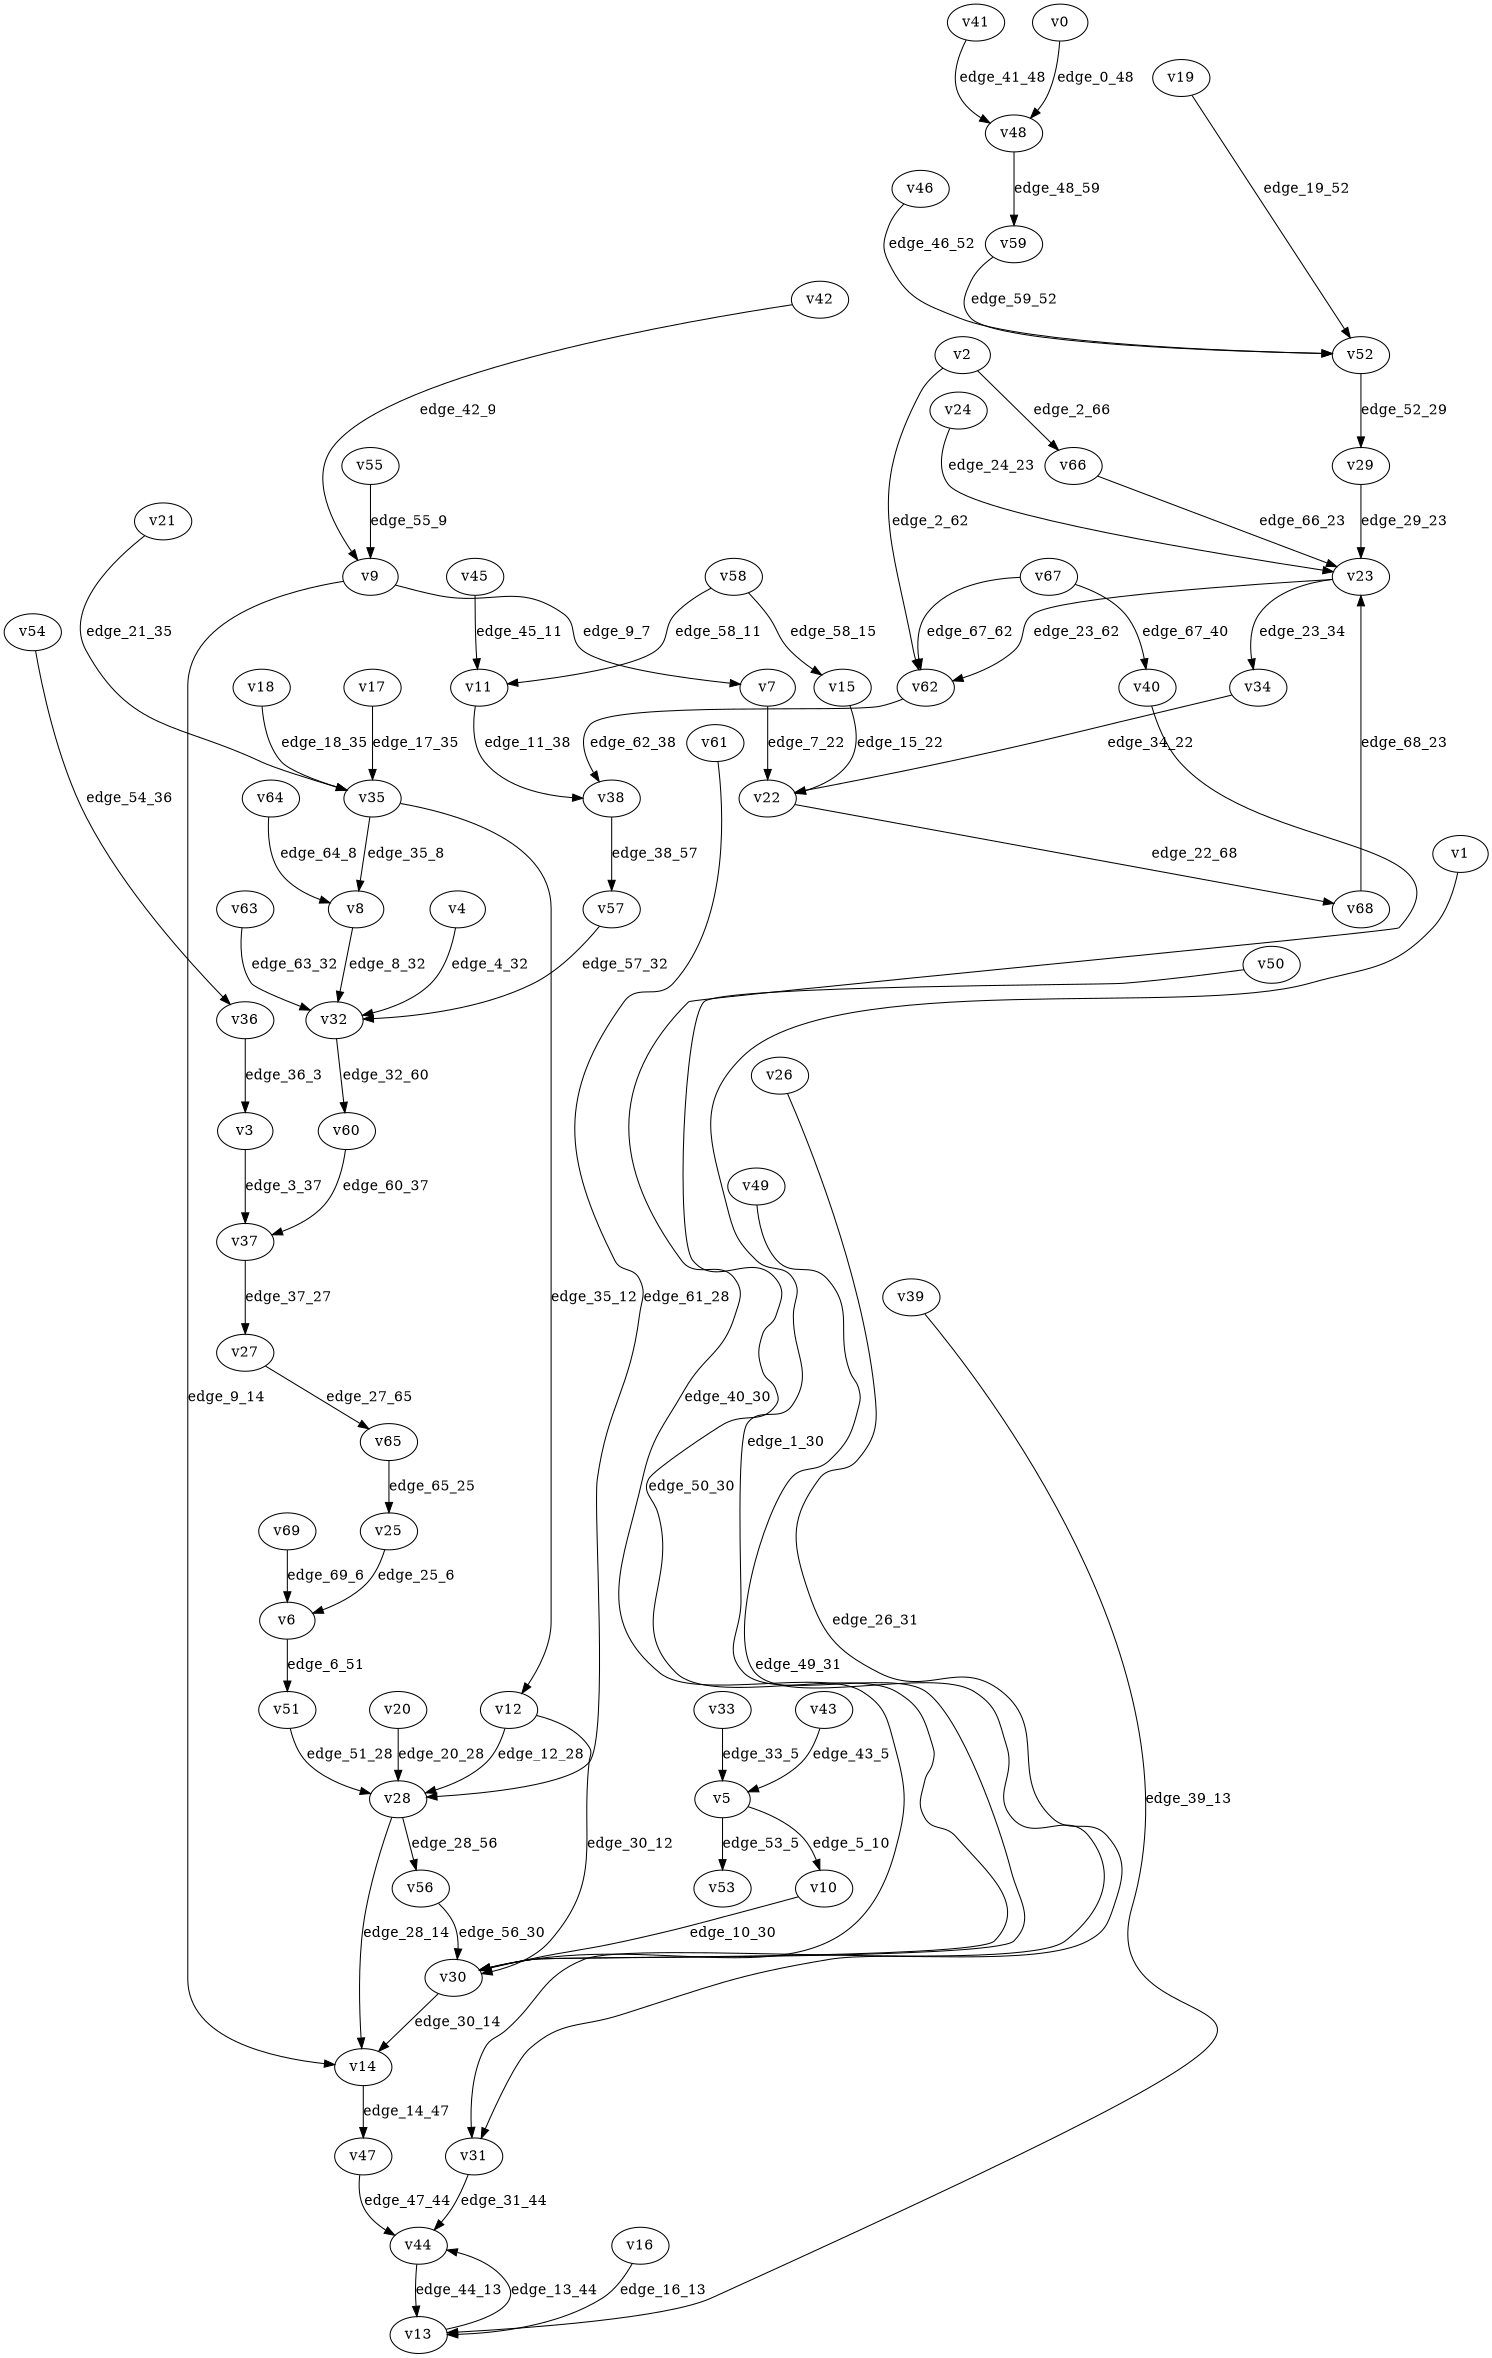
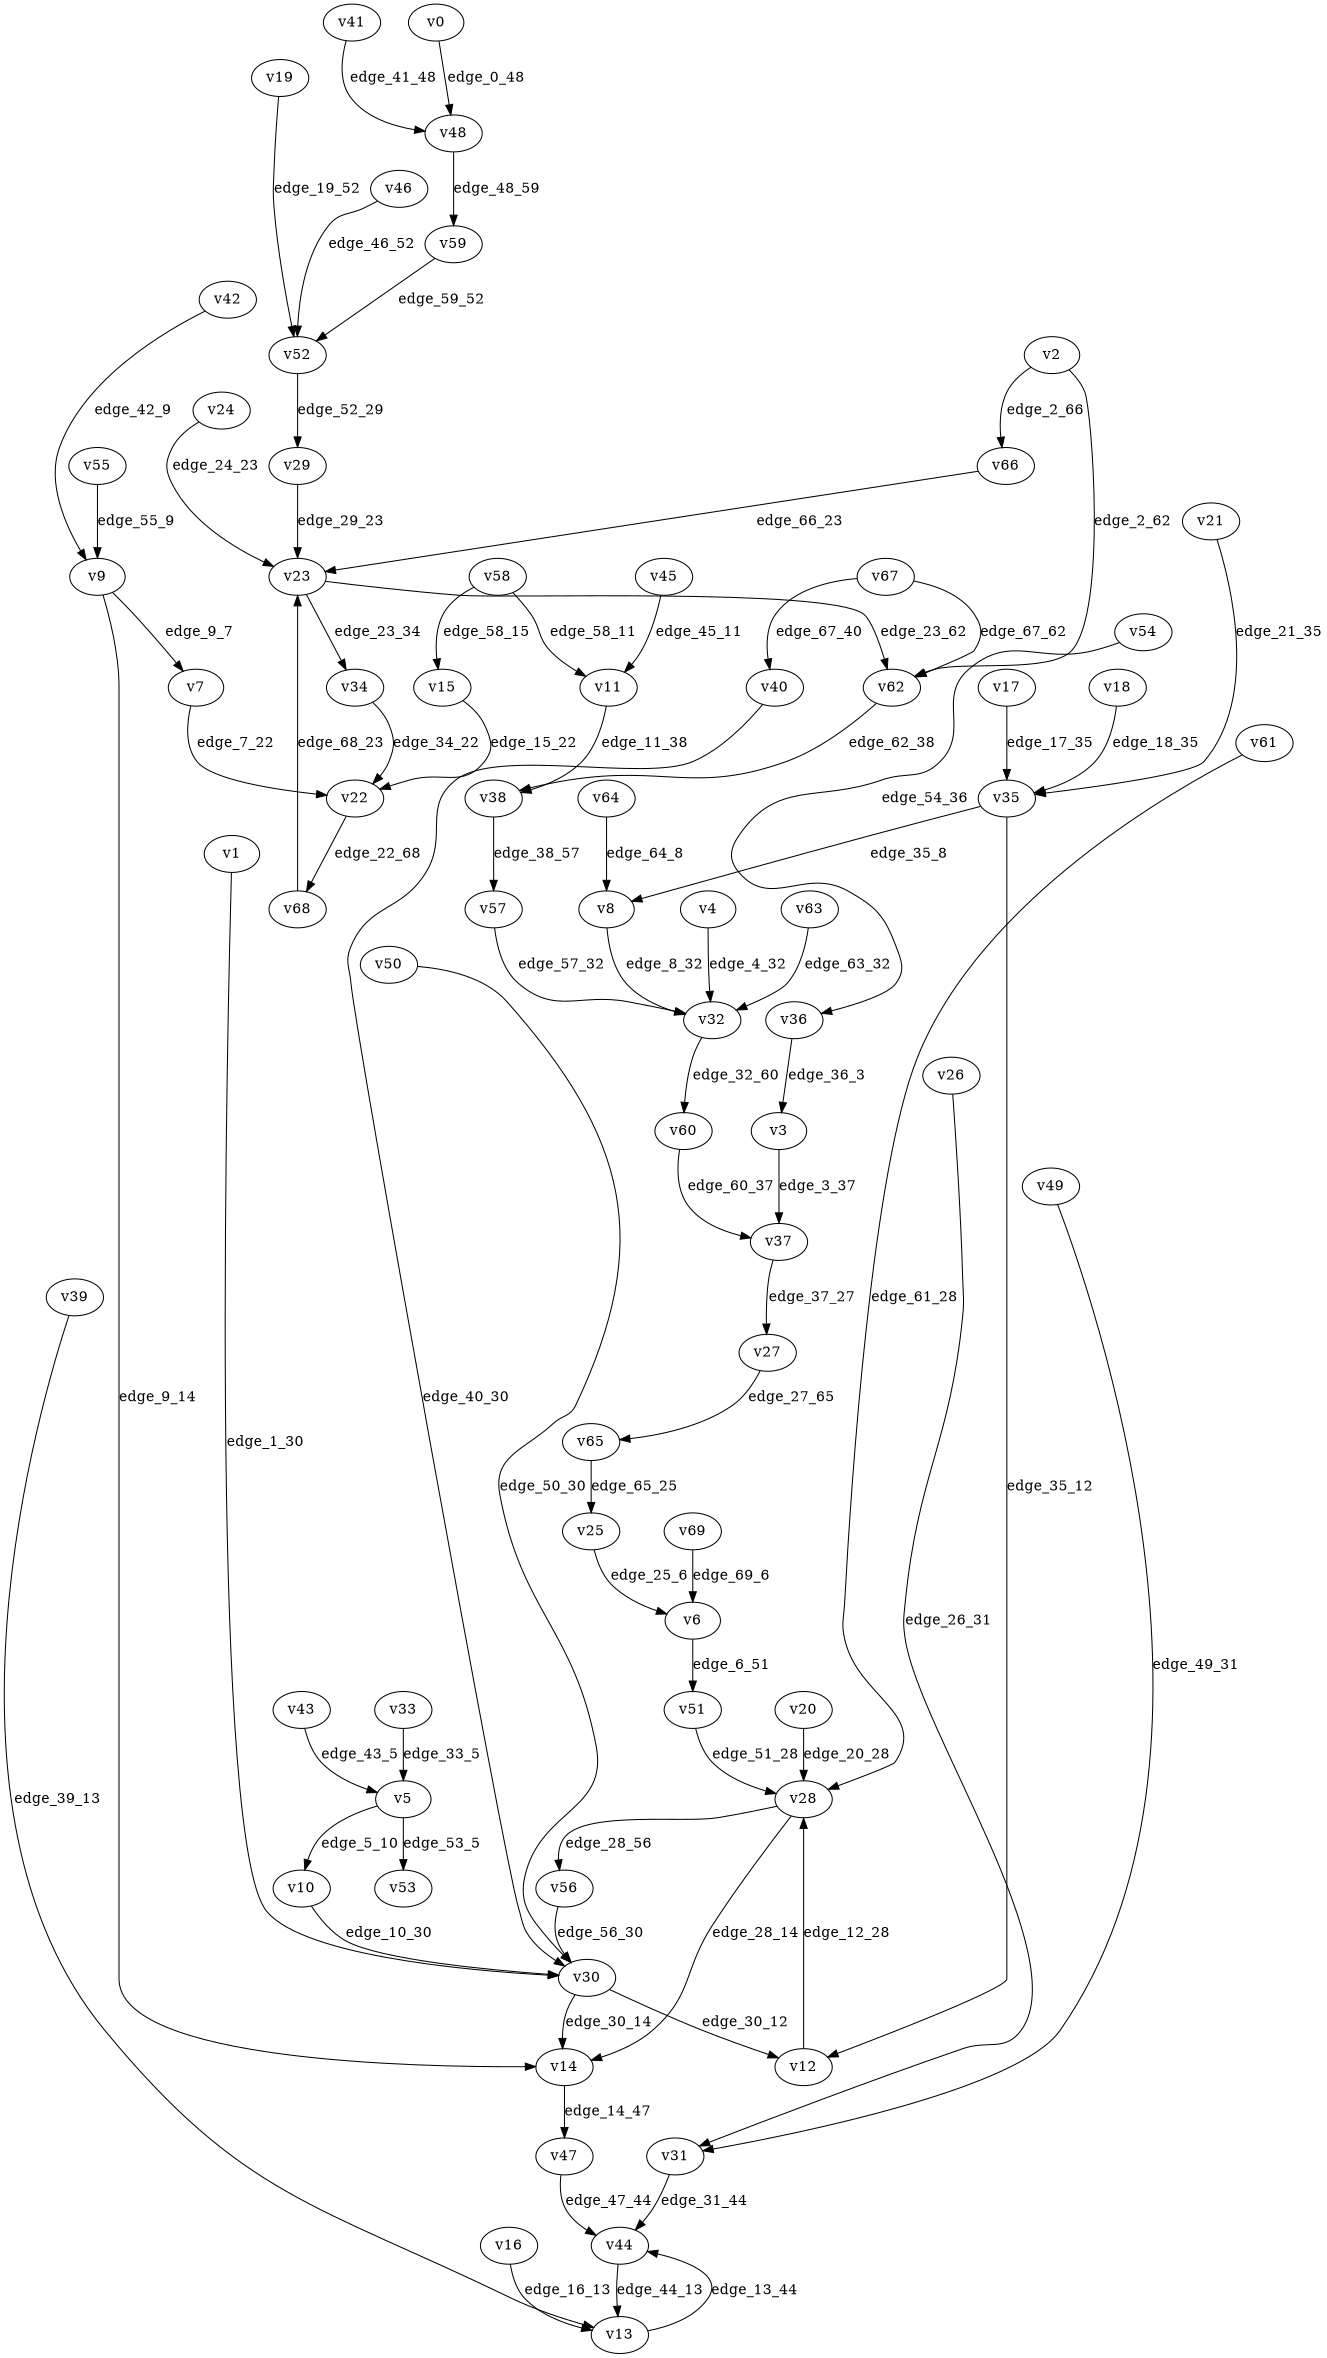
(587, 1850) -> (688, 2025)
